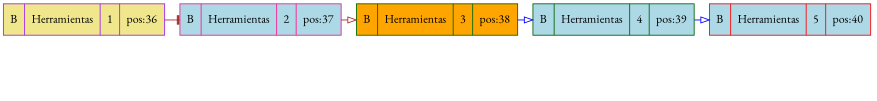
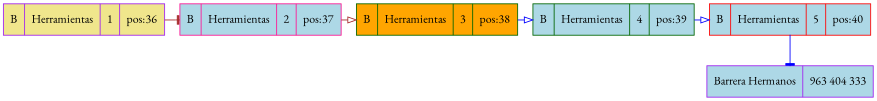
none -> (790, 81)
